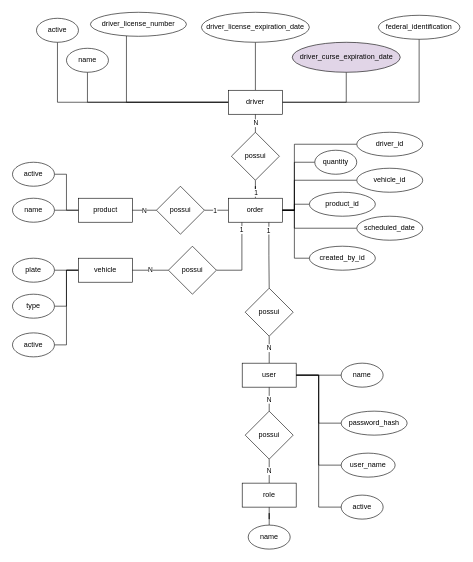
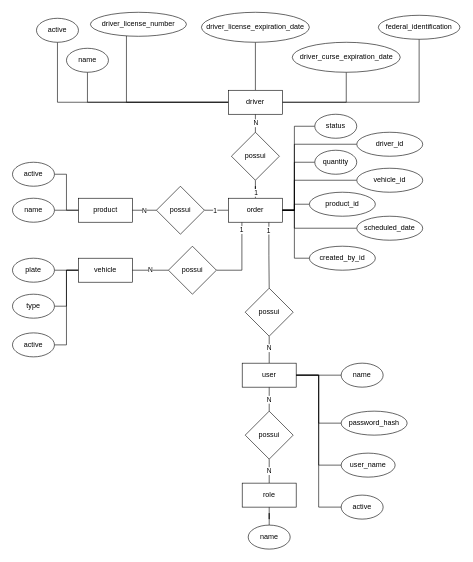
(346, 57) -> (346, 57)
none -> (296, 126)
none -> (336, 126)
